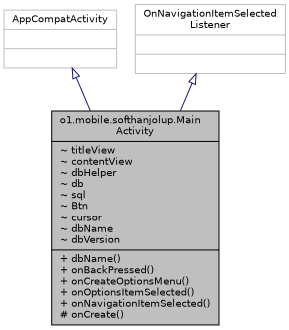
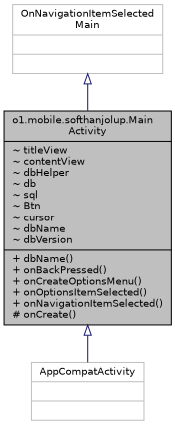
(210, 25) -> (88, 25)
(83, 94) -> (88, 349)
